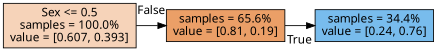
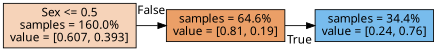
(70, 26) -> (70, 26)
(226, 26) -> (226, 26)
